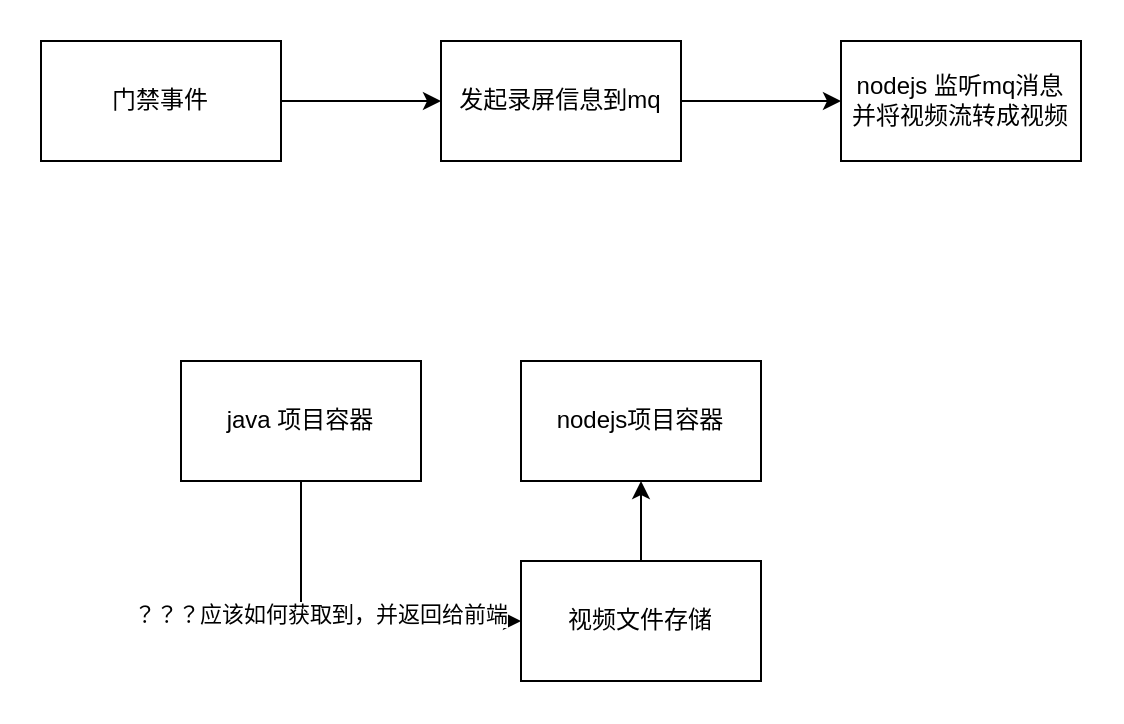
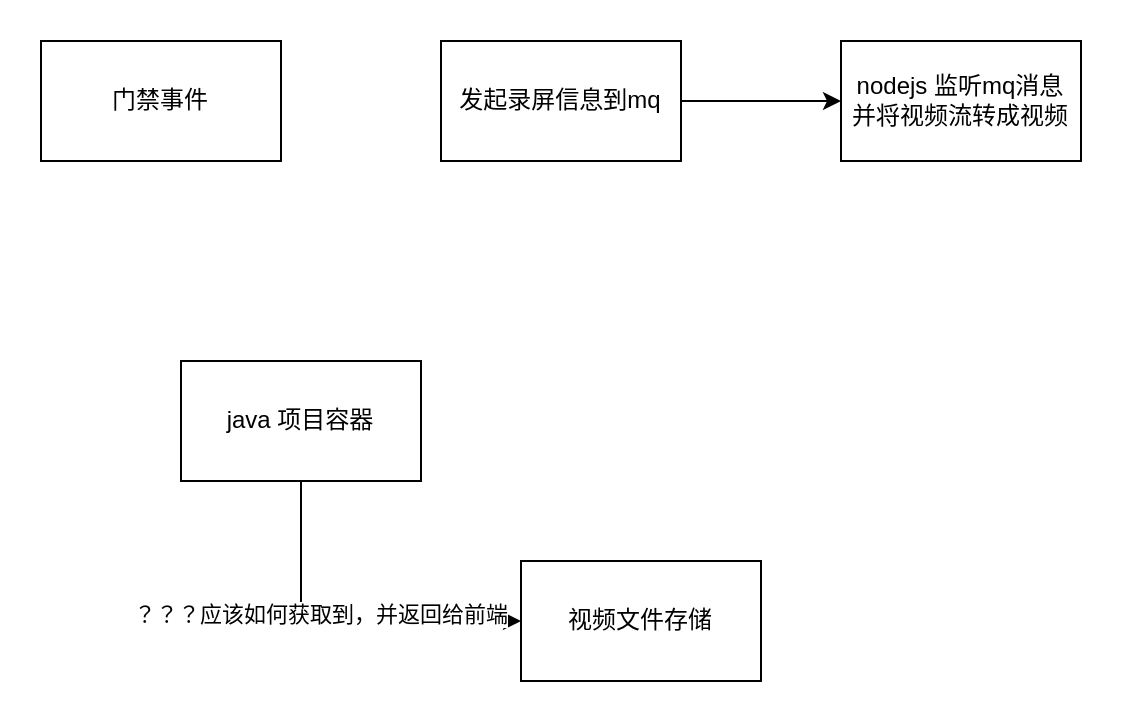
(354, 101) -> none
(641, 421) -> none
(641, 528) -> none
